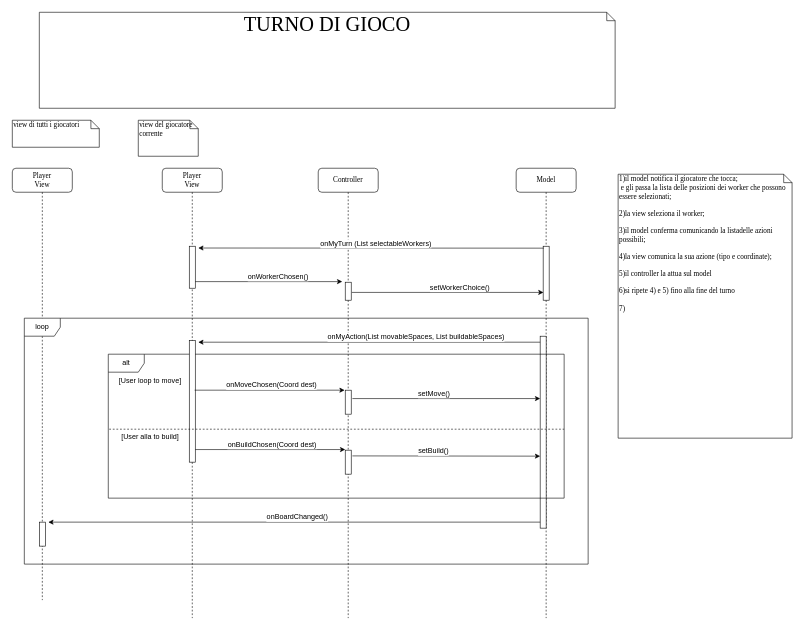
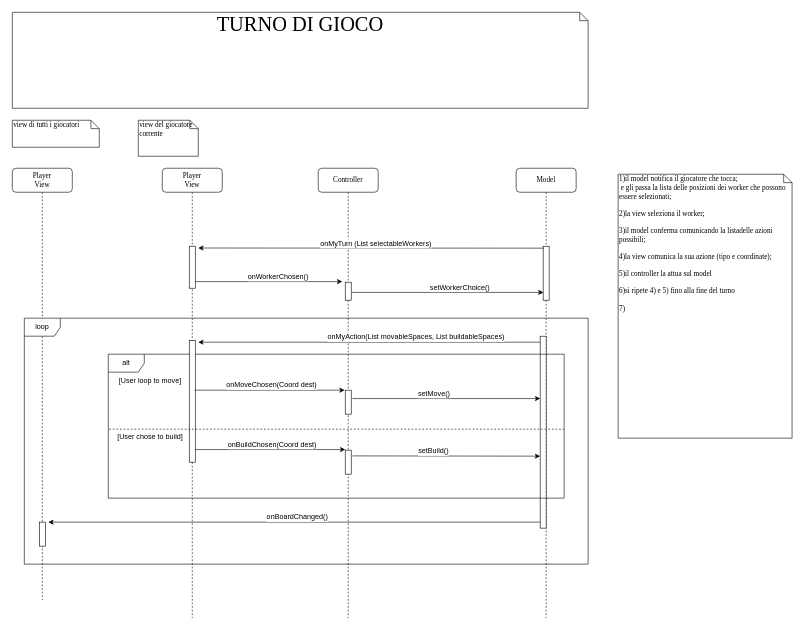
(327, 60) -> (300, 60)
(150, 437) -> (150, 437)
